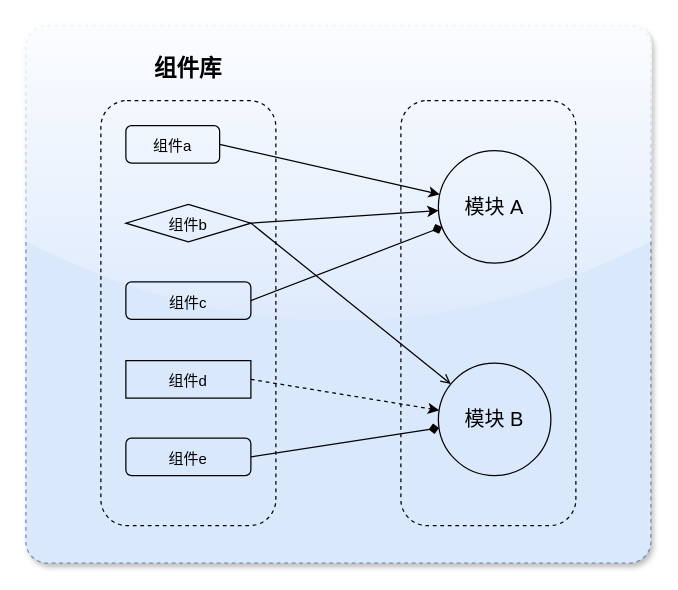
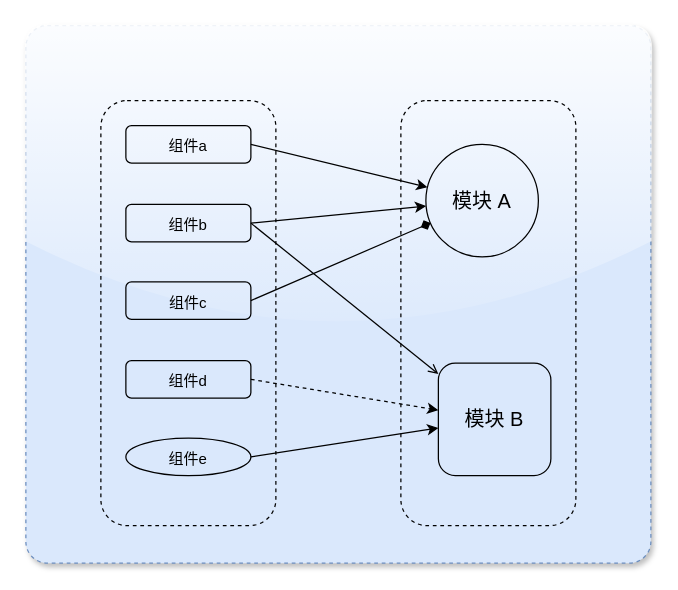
(188, 69) -> none
(173, 144) -> (188, 144)
(494, 207) -> (482, 201)
(188, 223) -> (188, 223)
(188, 379) -> (188, 379)
(494, 419) -> (494, 419)
(428, 430) -> (428, 430)
(188, 457) -> (188, 457)
